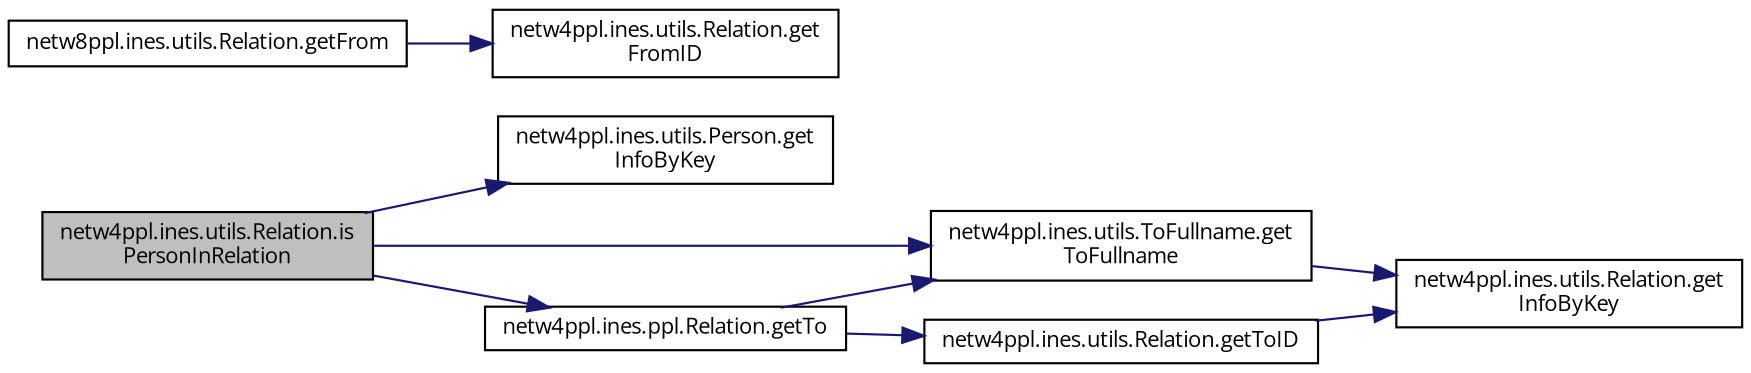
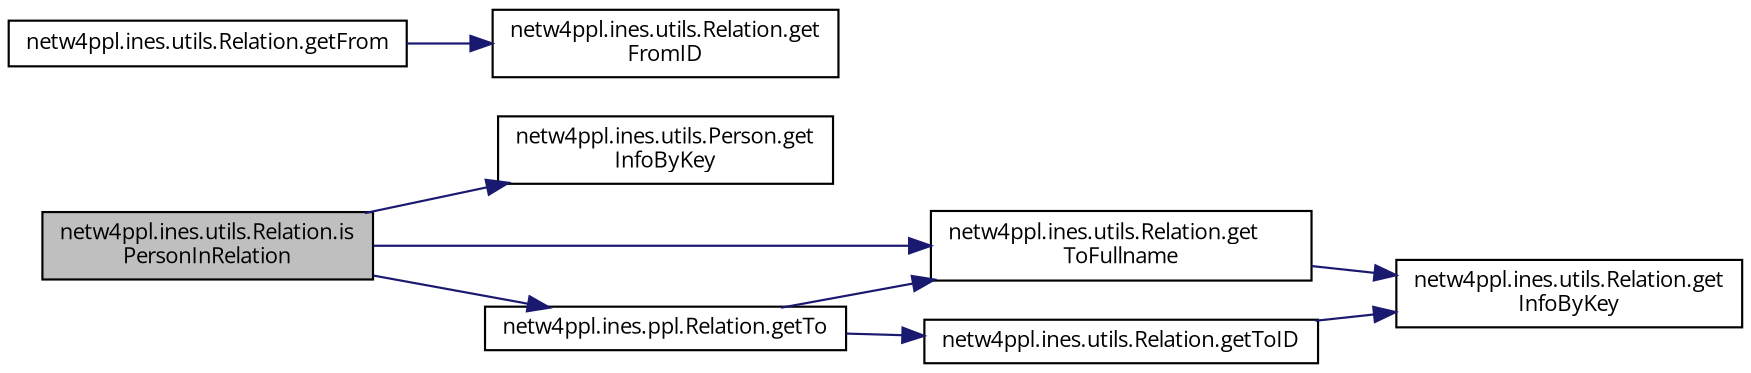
(208, 44) -> (208, 44)
(1121, 246) -> (1121, 246)
